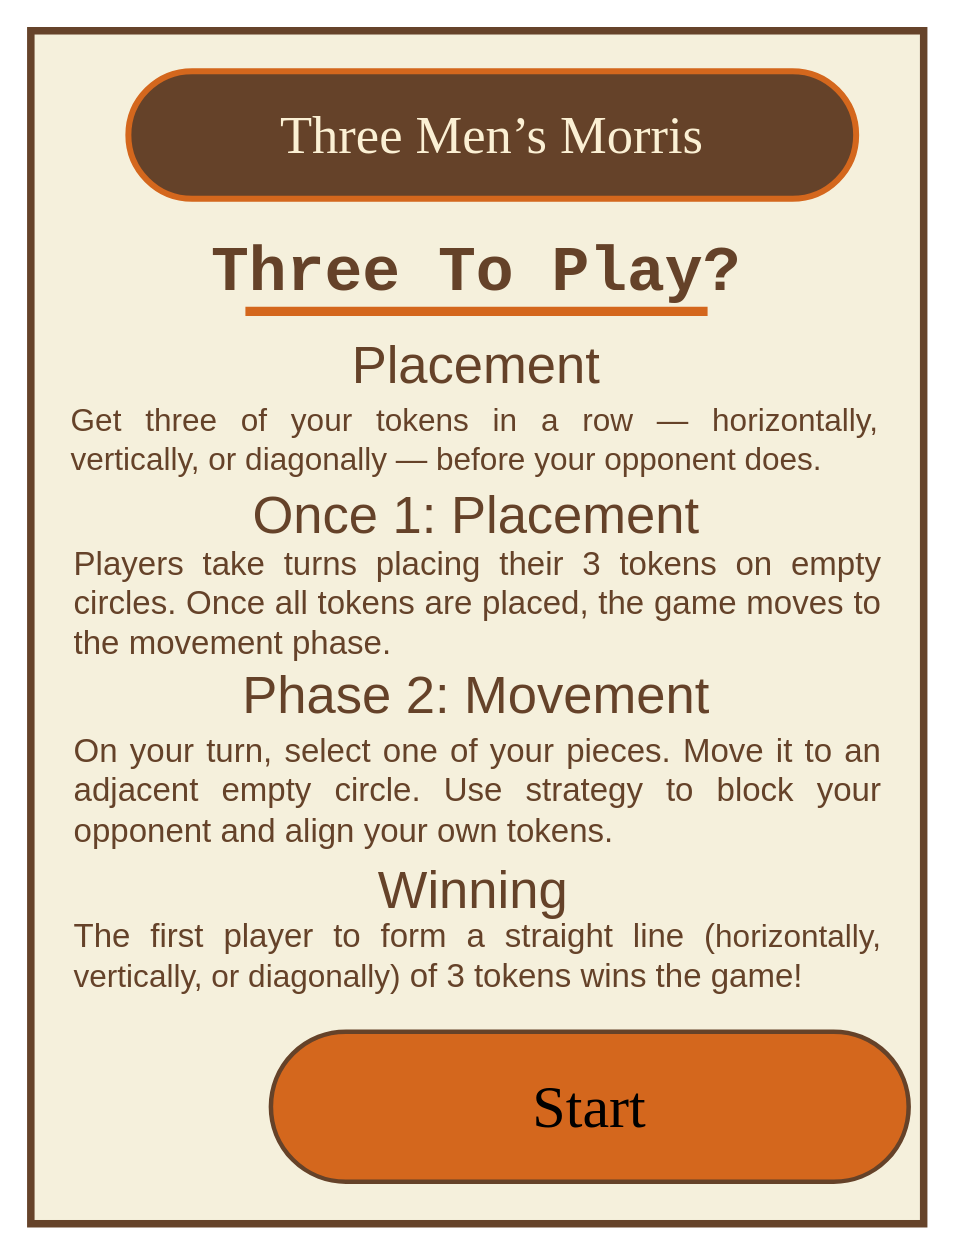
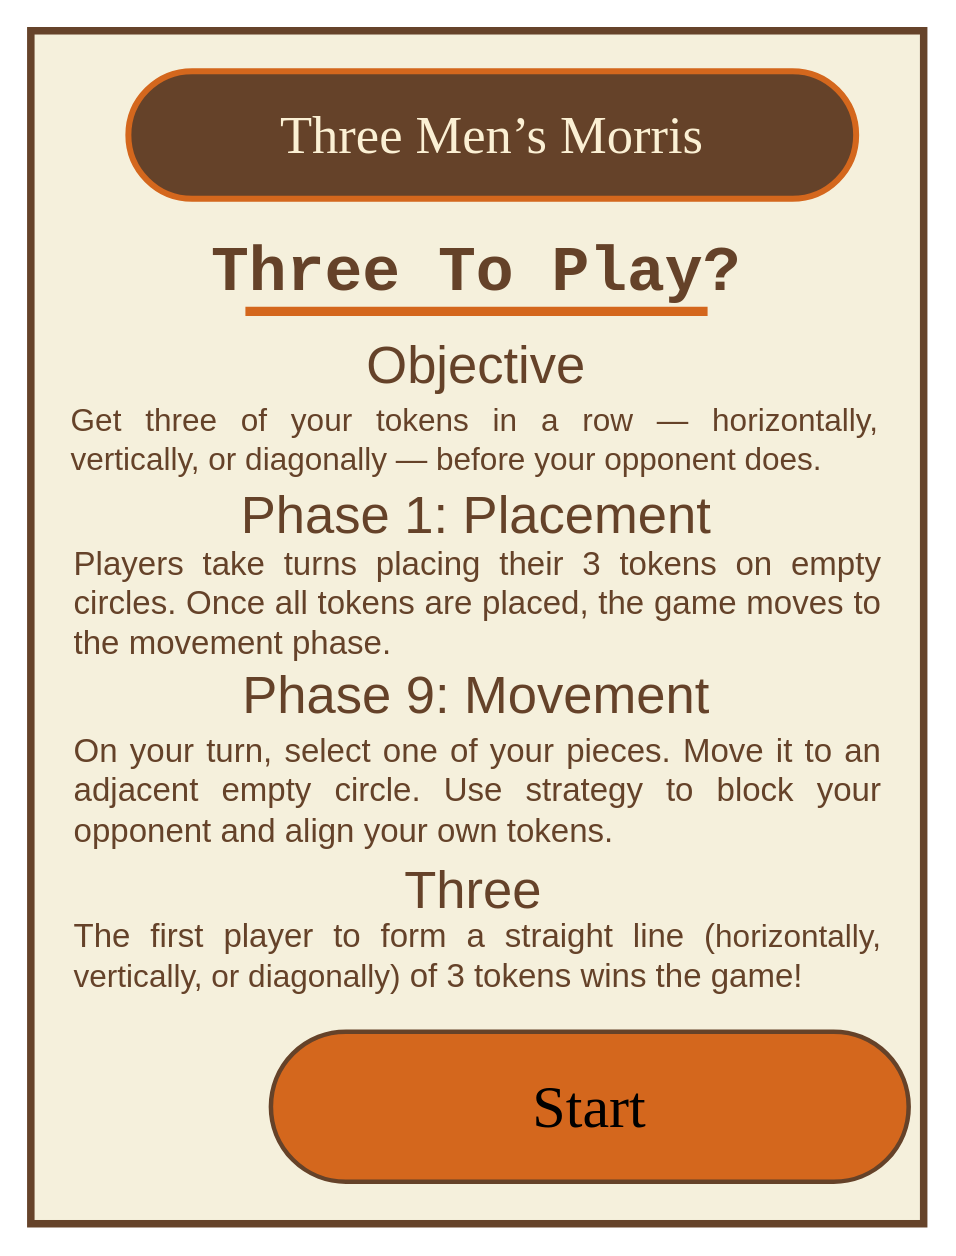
(476, 364) -> (476, 364)
(476, 514) -> (476, 514)
(476, 694) -> (476, 694)
(473, 889) -> (473, 889)
